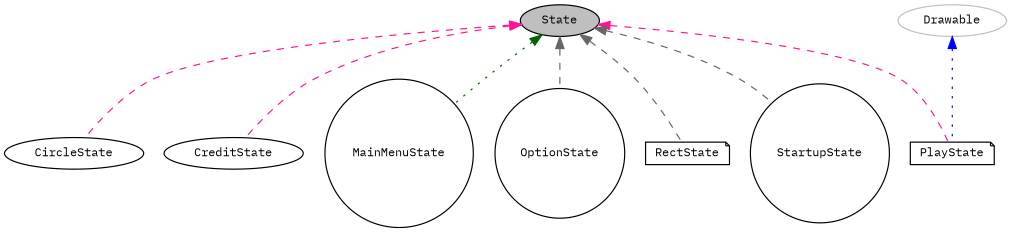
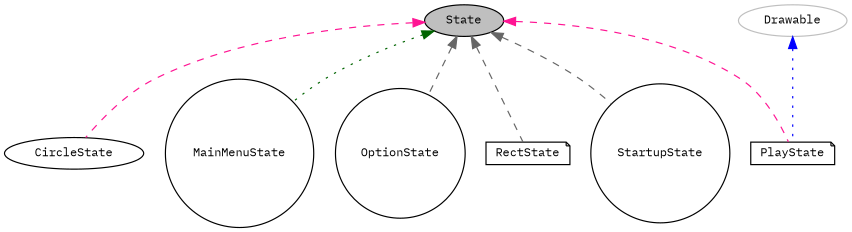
(234, 153) -> none
